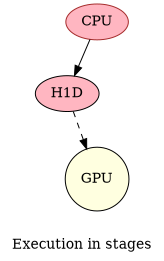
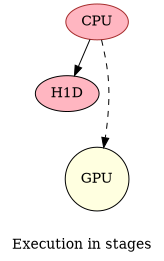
(78, 125) -> (109, 89)
